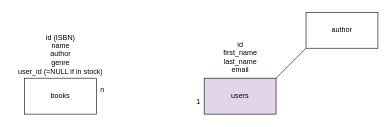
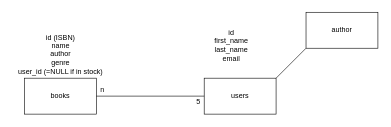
(240, 57) -> (231, 45)
none -> (150, 96)
(240, 96) -> (240, 96)
(199, 102) -> (199, 102)
